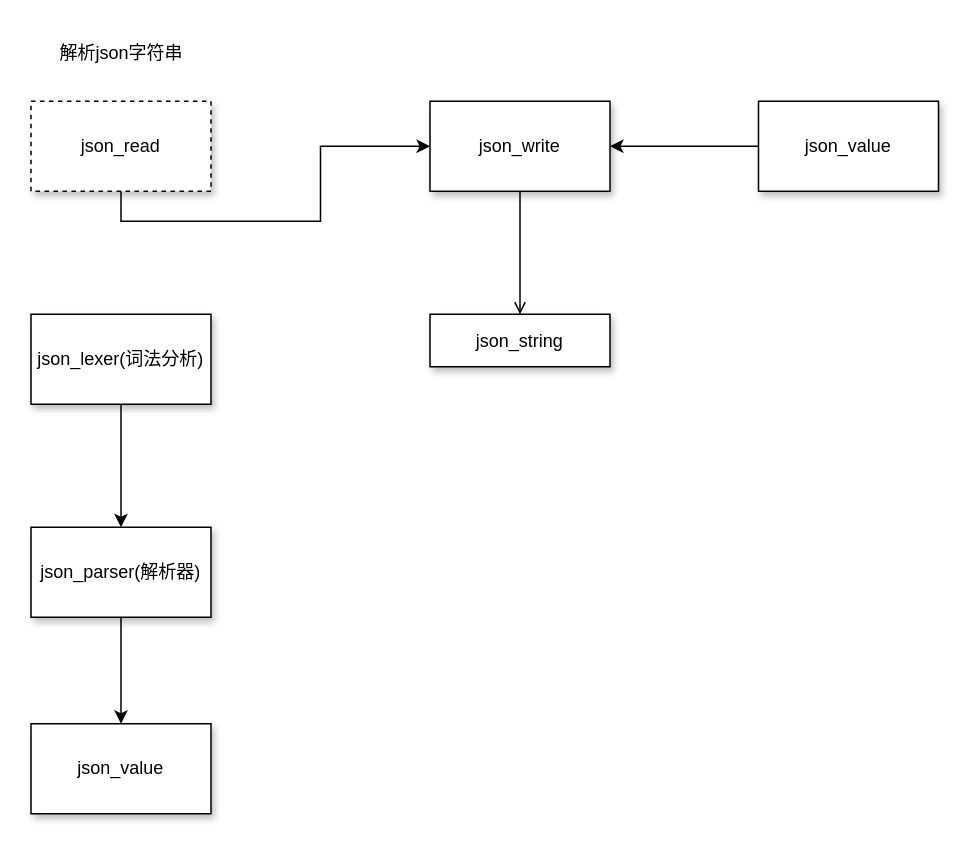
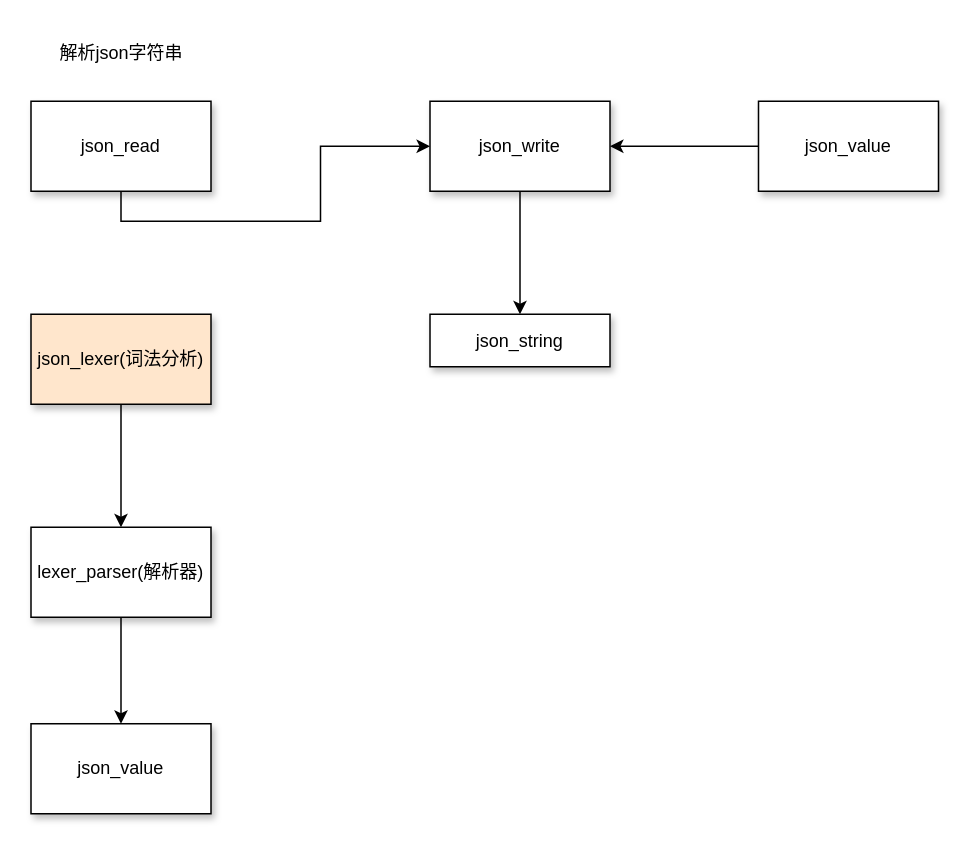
(121, 146) -> (121, 146)
(520, 305) -> (520, 303)
(121, 359) -> (121, 359)
(121, 572) -> (121, 572)
